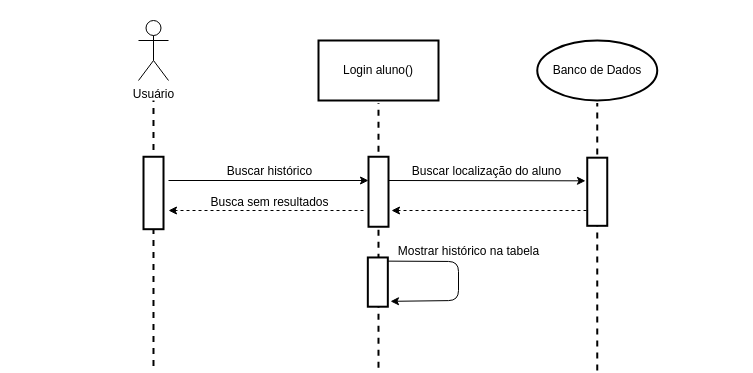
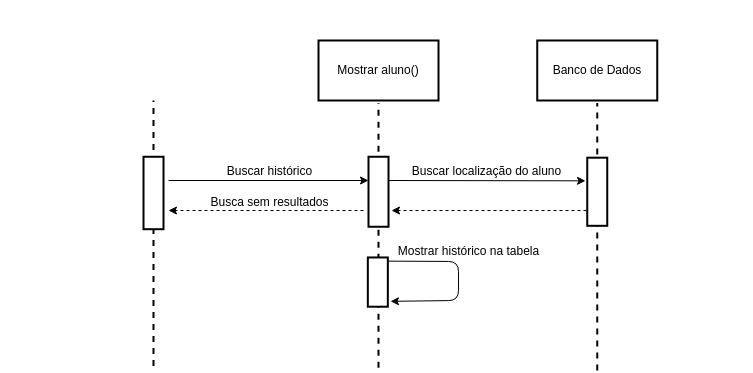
(154, 51) -> none
(379, 71) -> (379, 71)
(597, 71) -> (597, 71)
